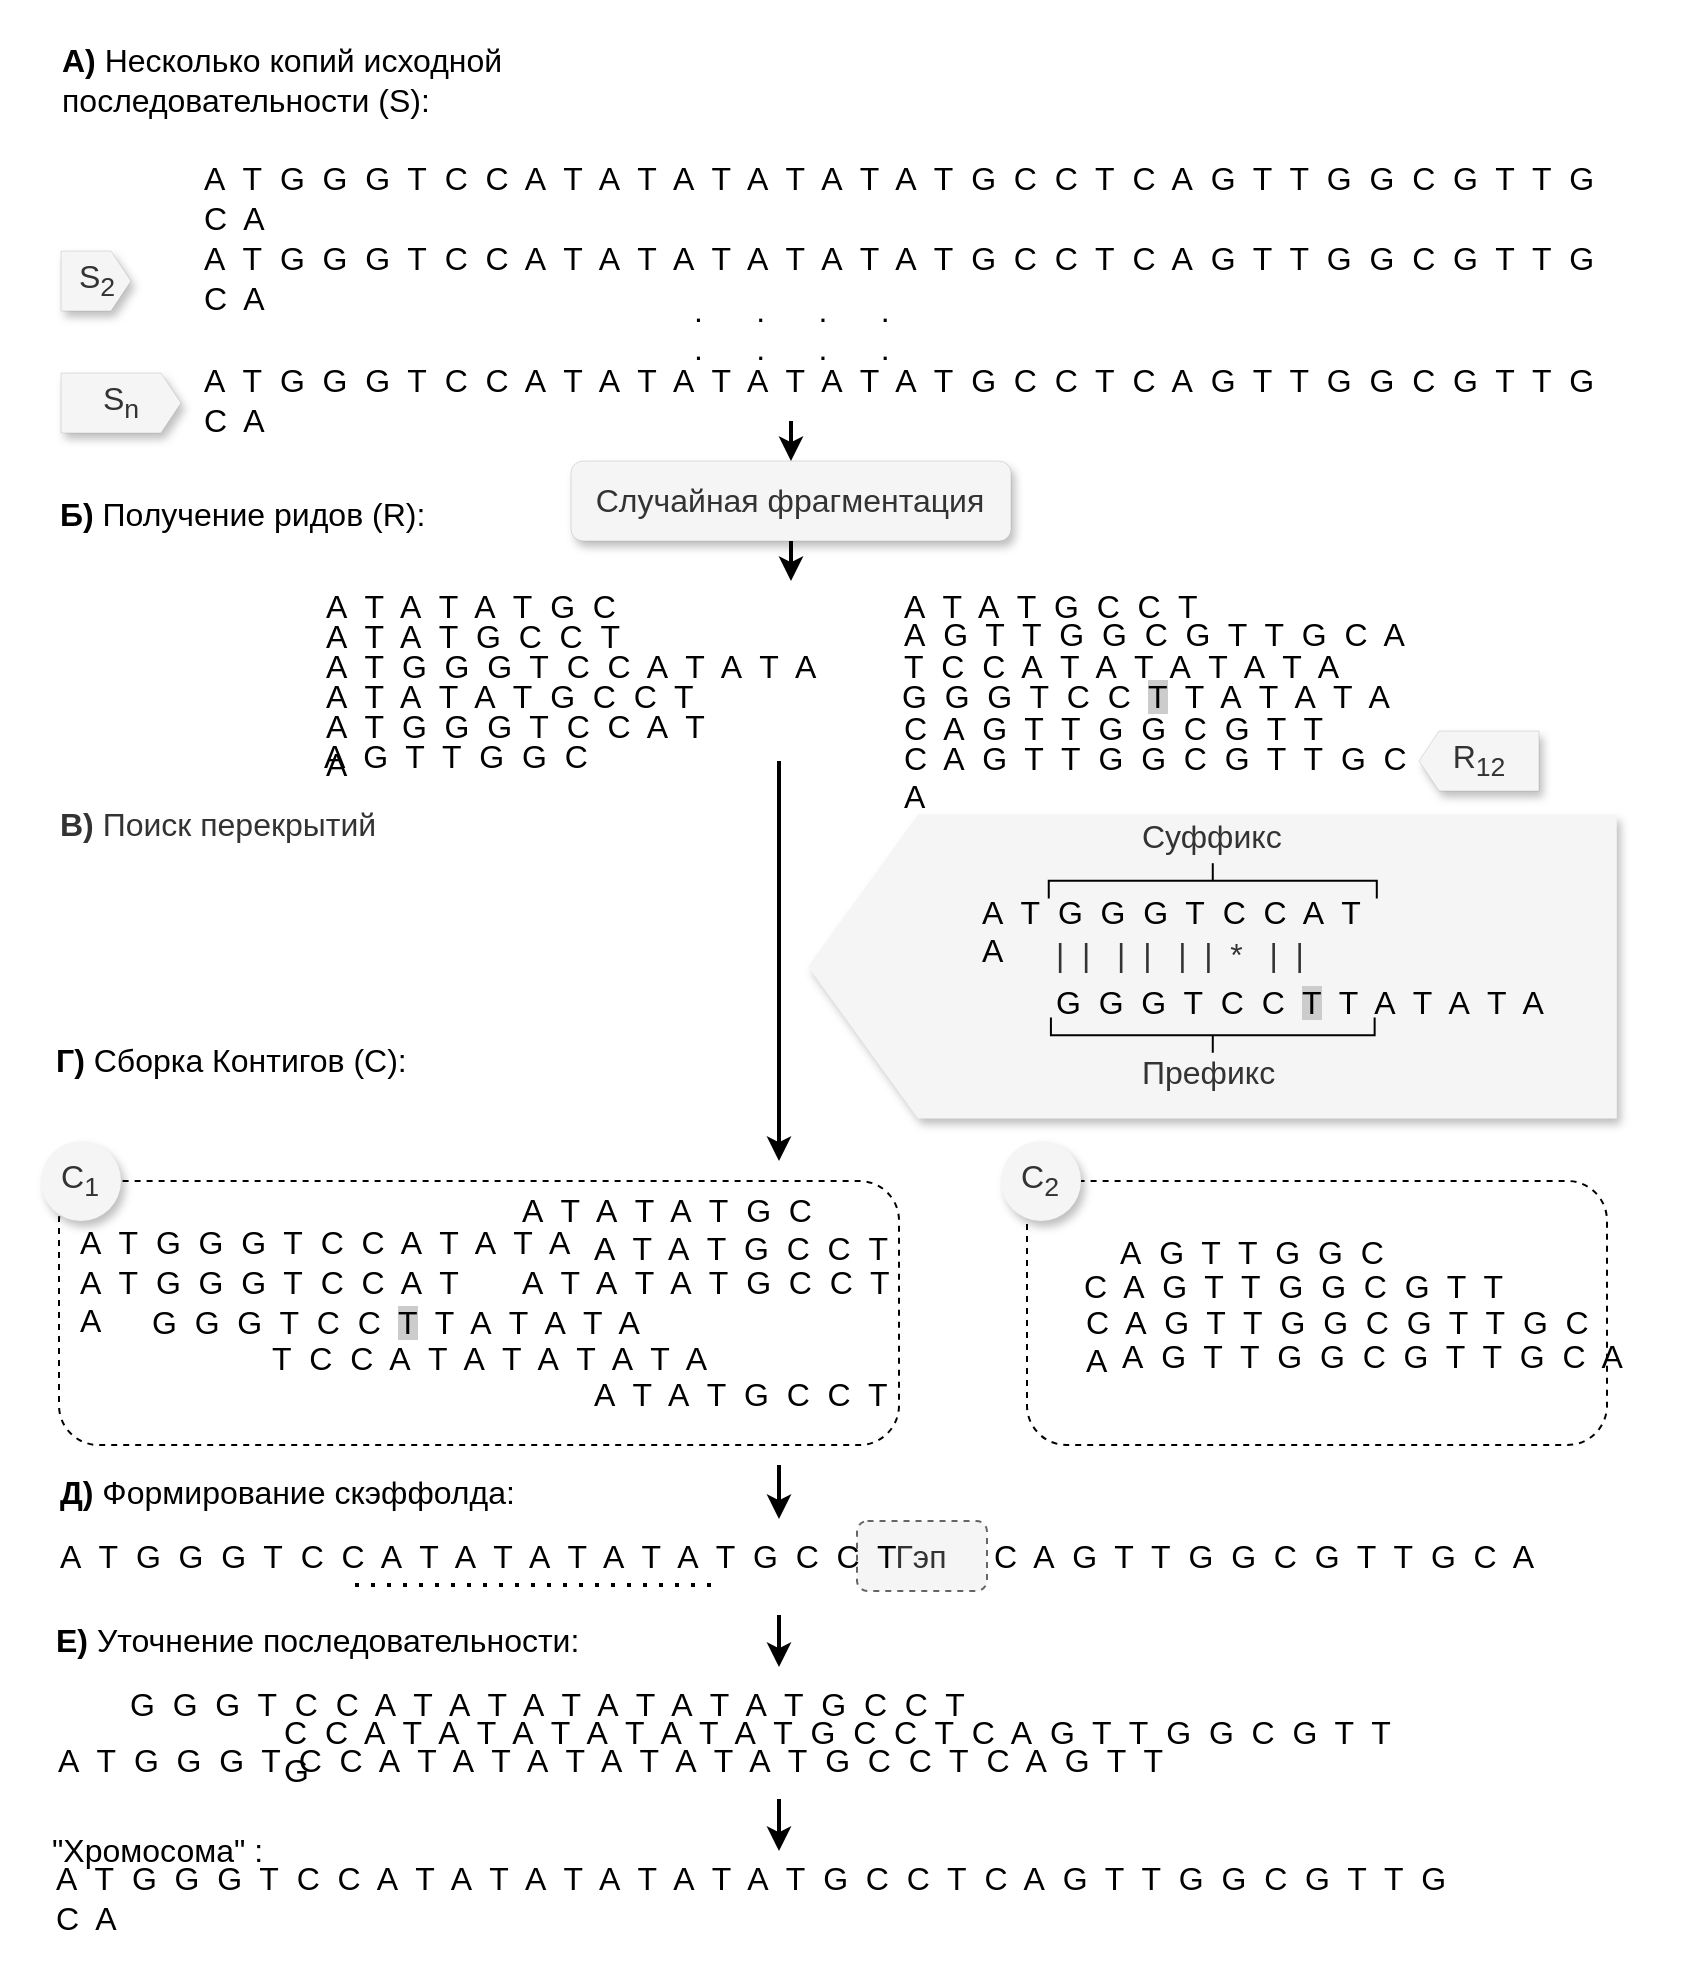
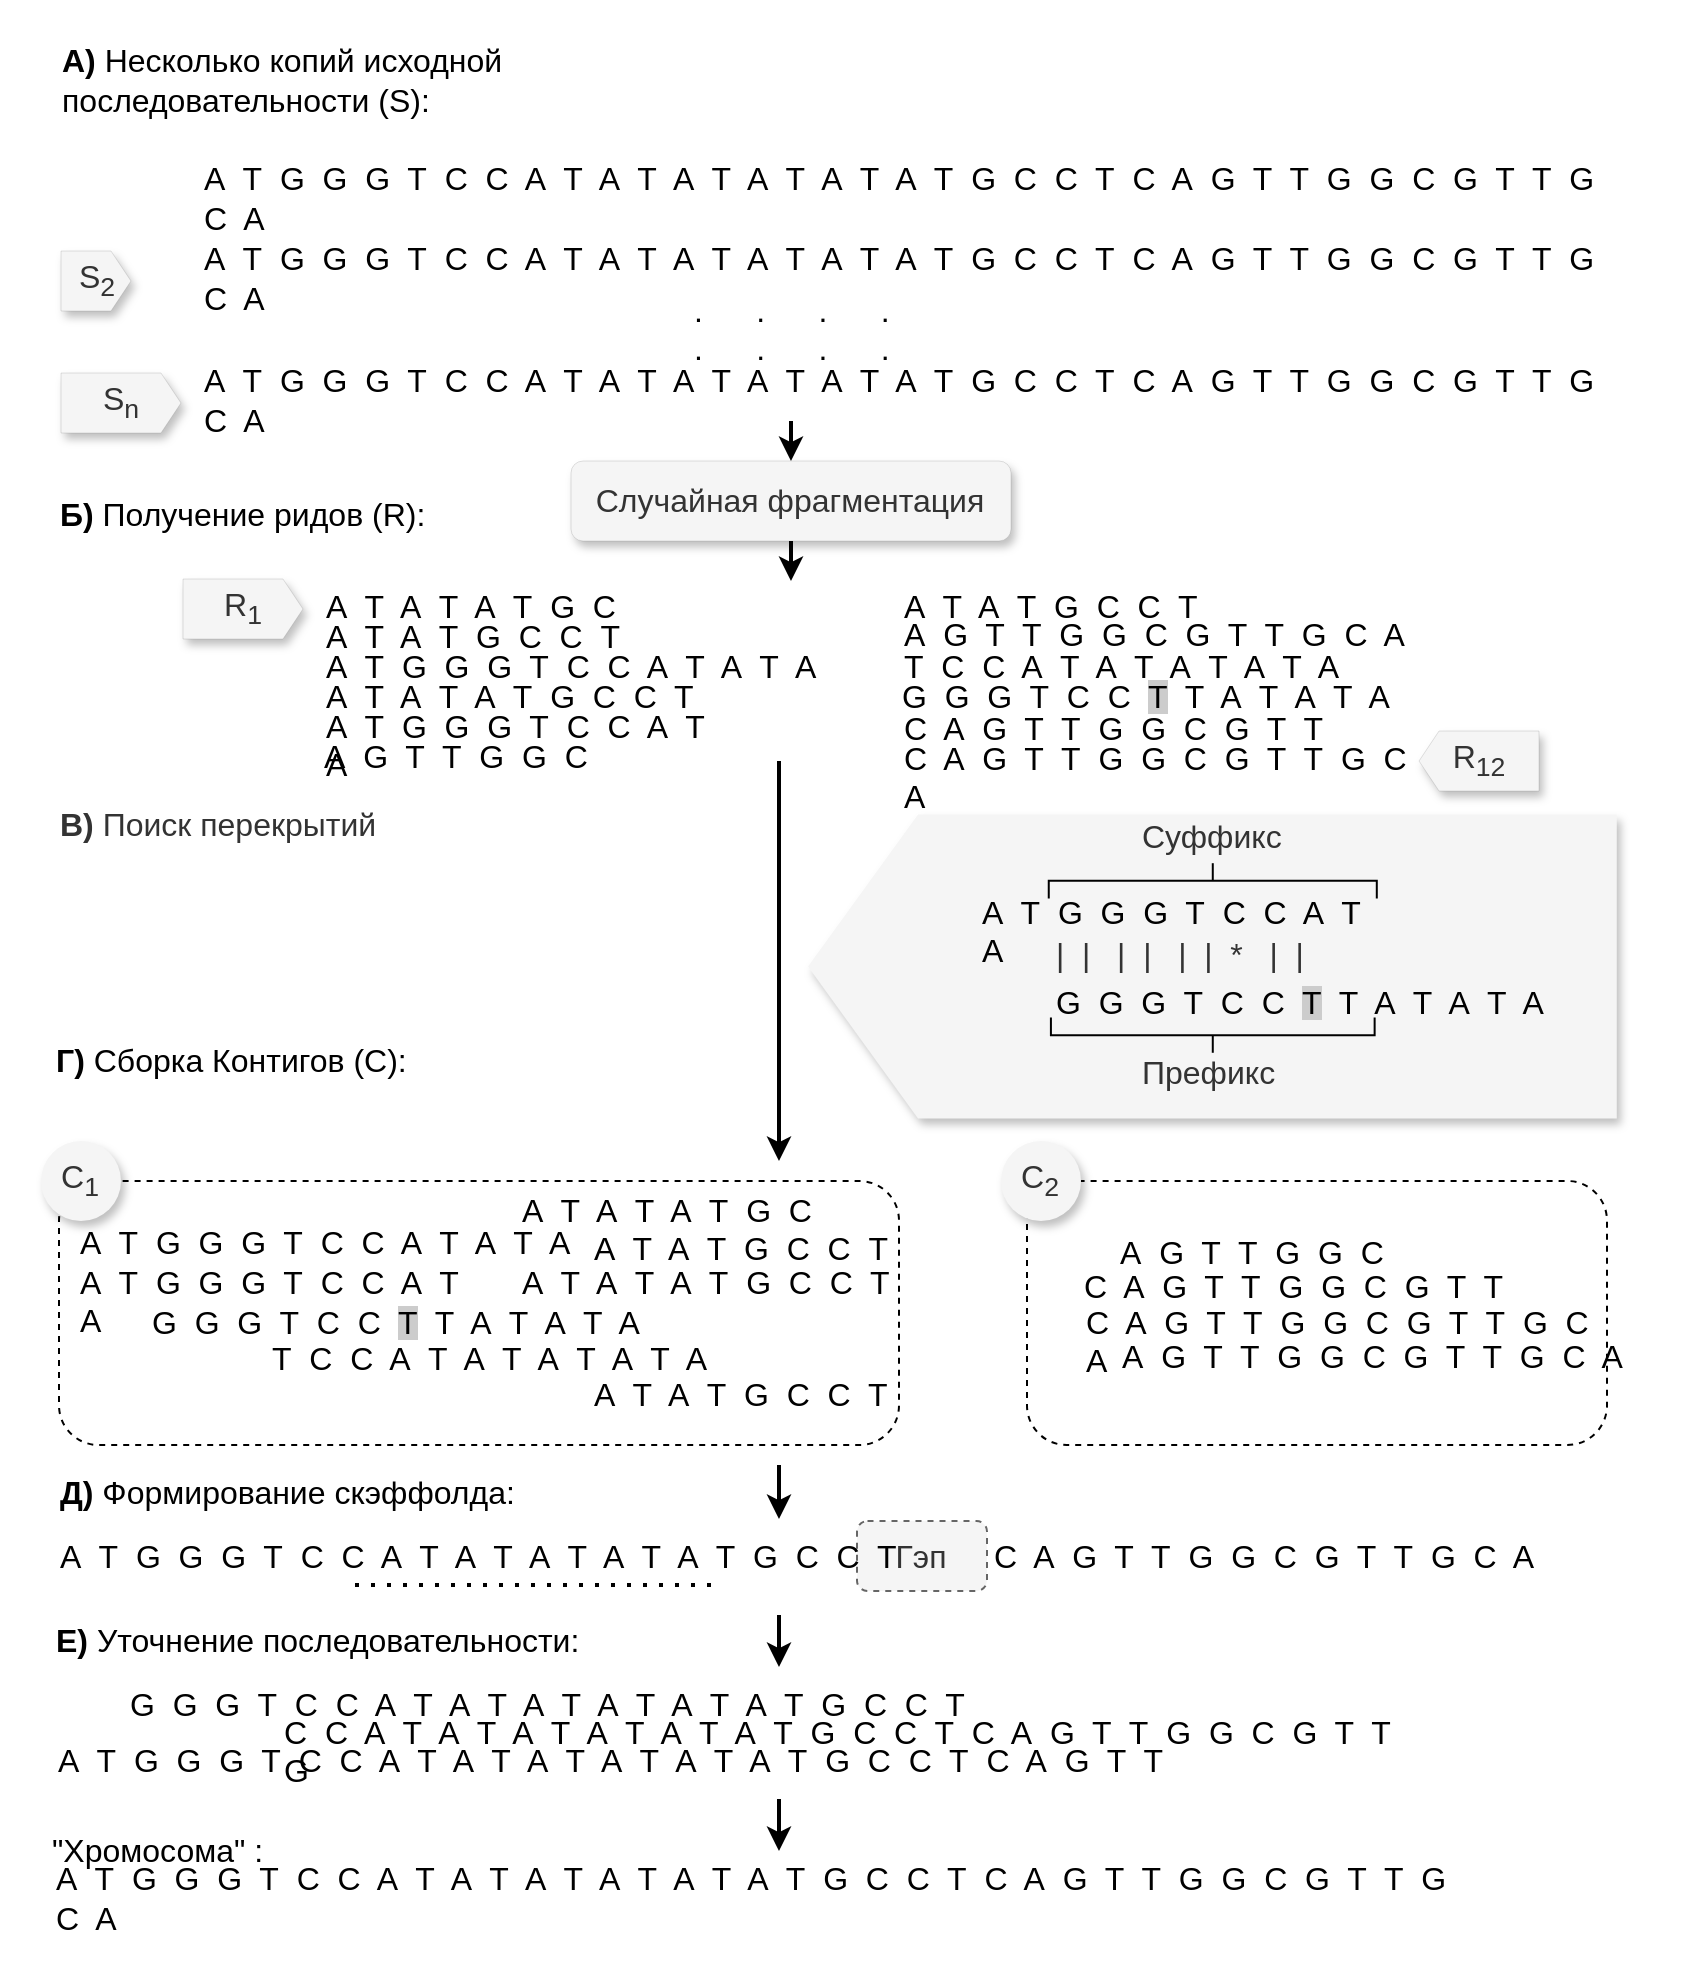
none -> (243, 609)
